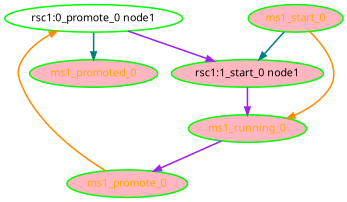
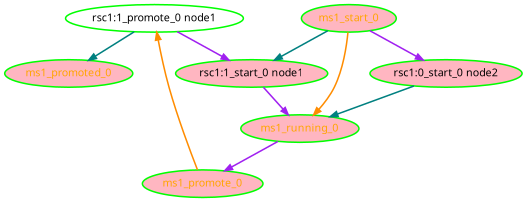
(94, 18) -> (154, 18)
none -> (446, 73)
